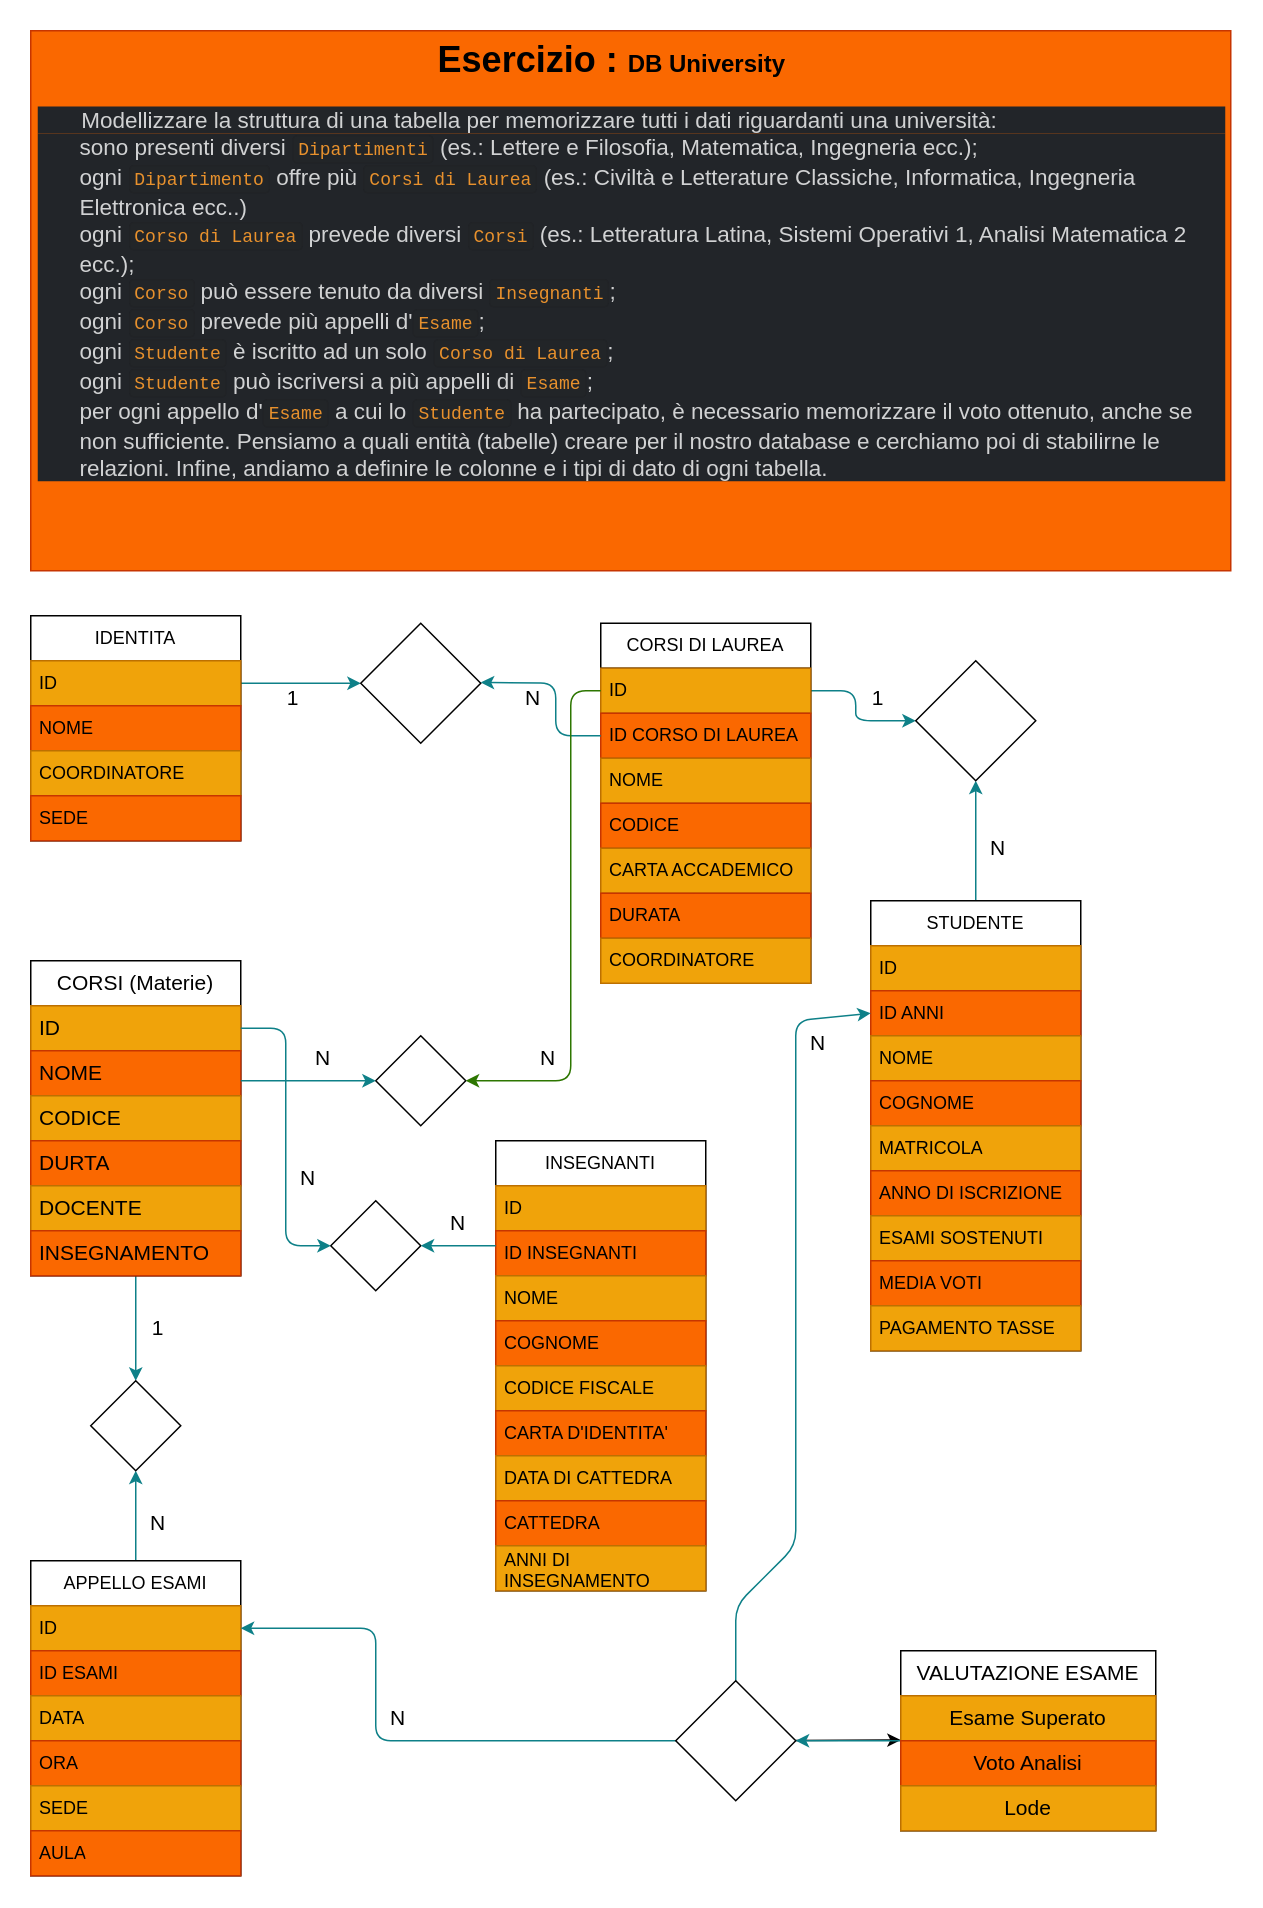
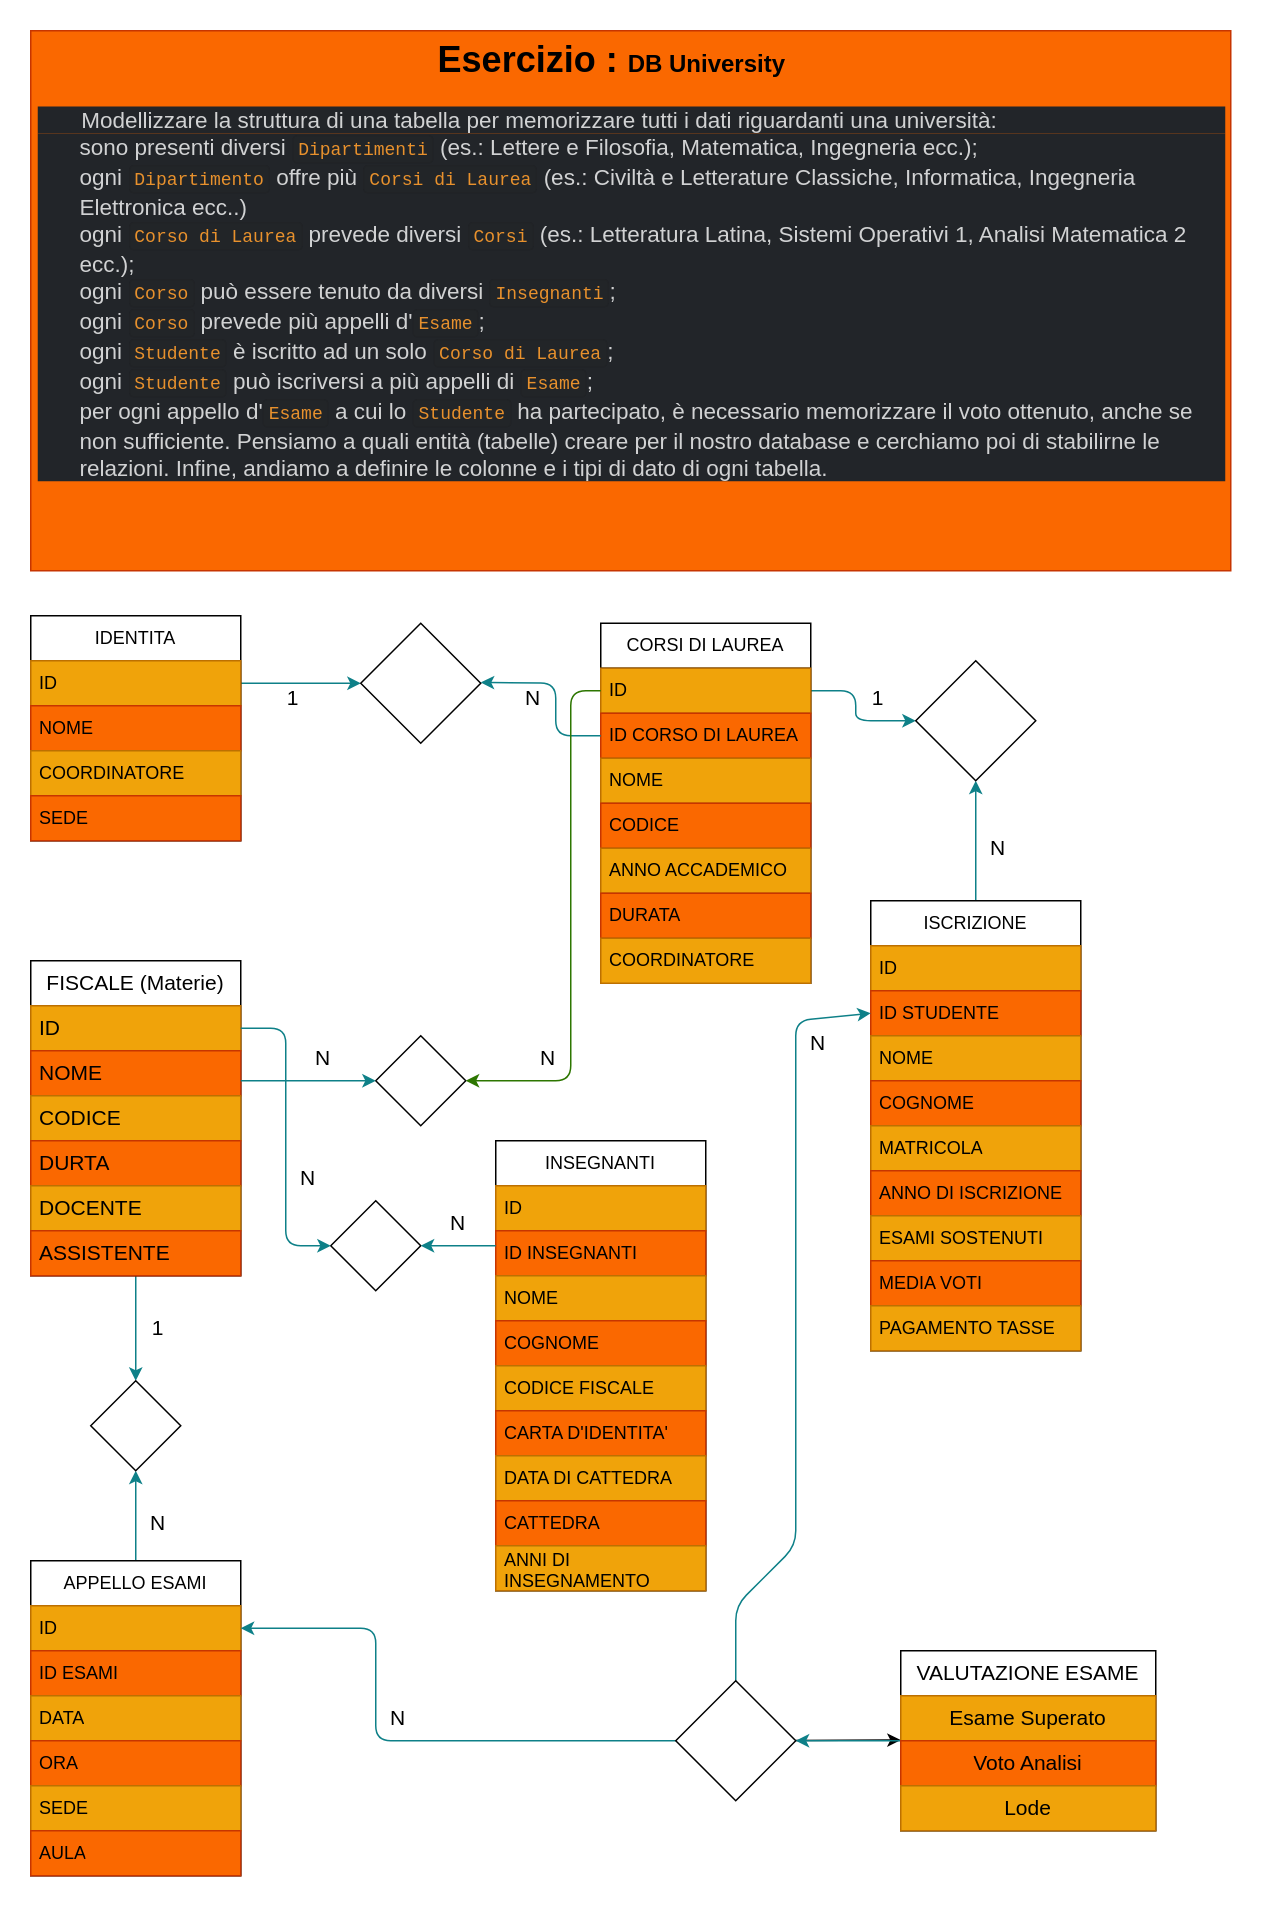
(688, 871) -> (683, 871)
(976, 923) -> (976, 923)
(136, 983) -> (136, 983)
(913, 1013) -> (933, 1013)
(110, 1253) -> (99, 1253)
